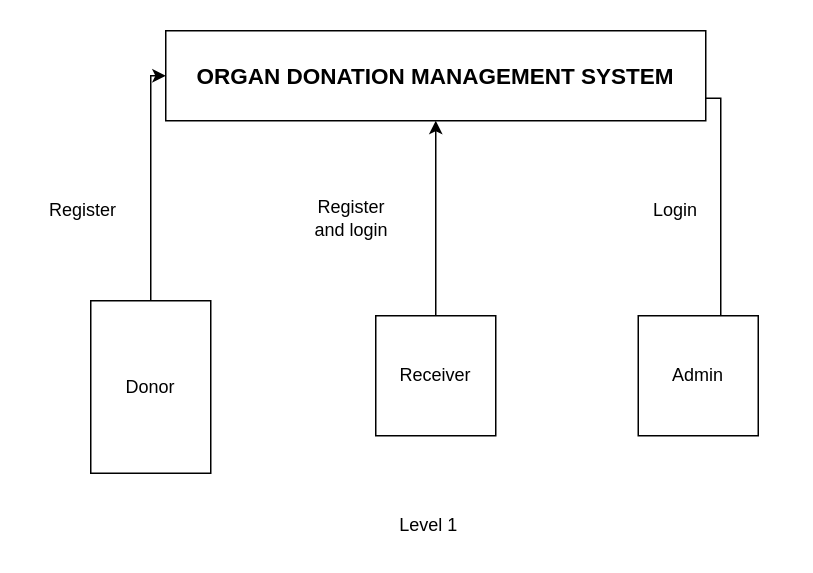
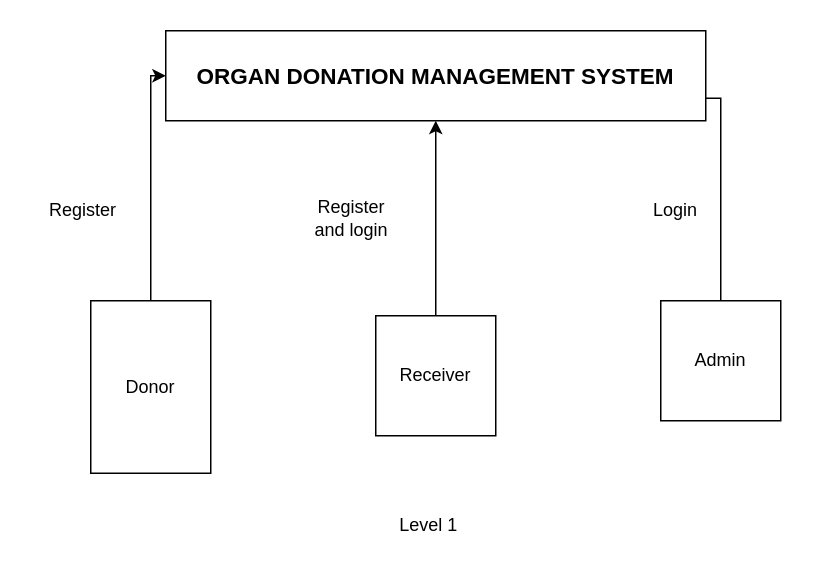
(698, 376) -> (721, 361)
